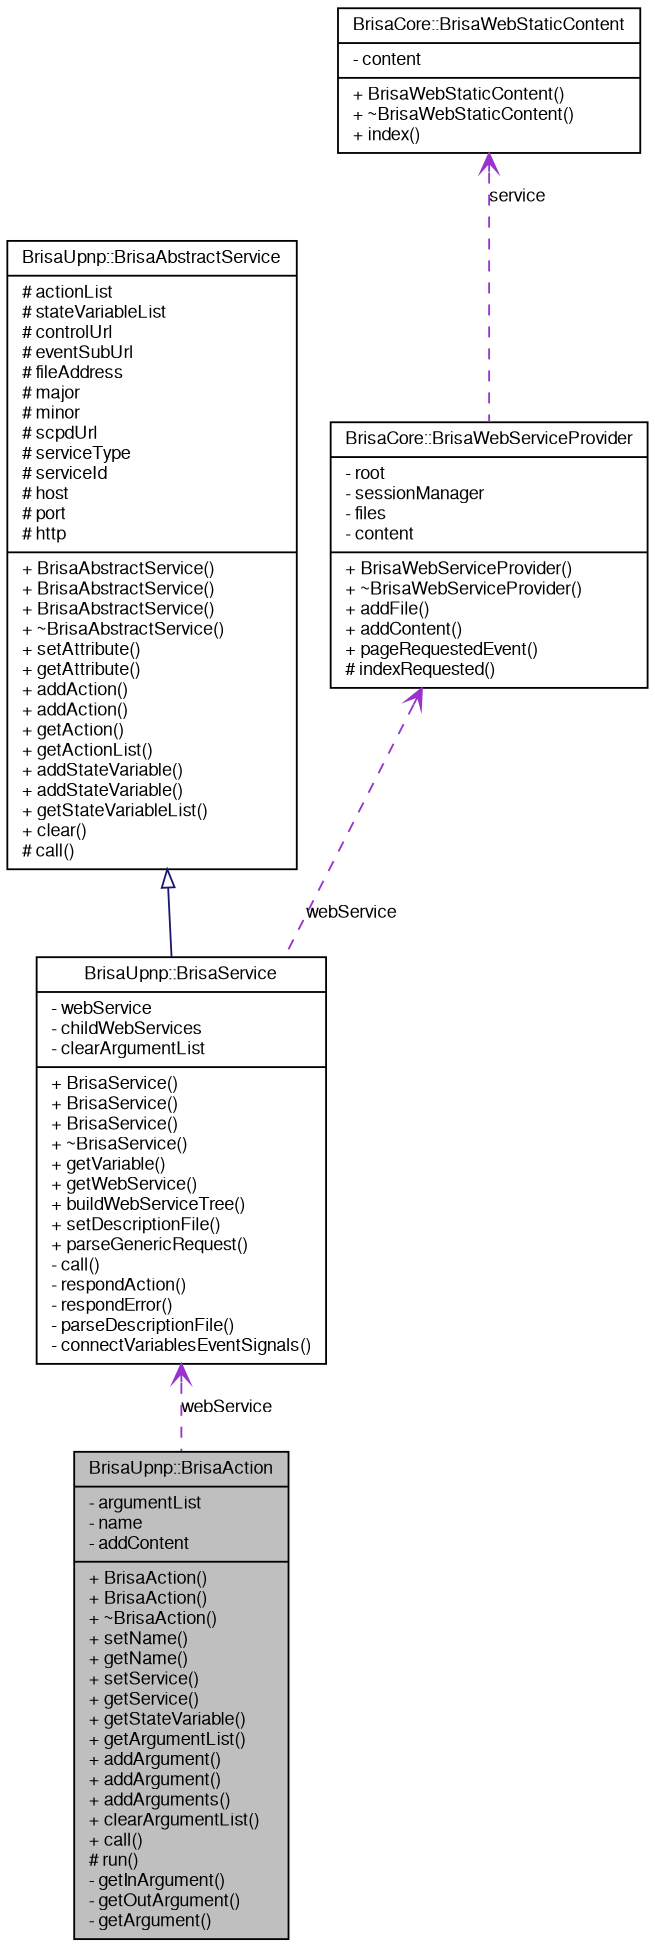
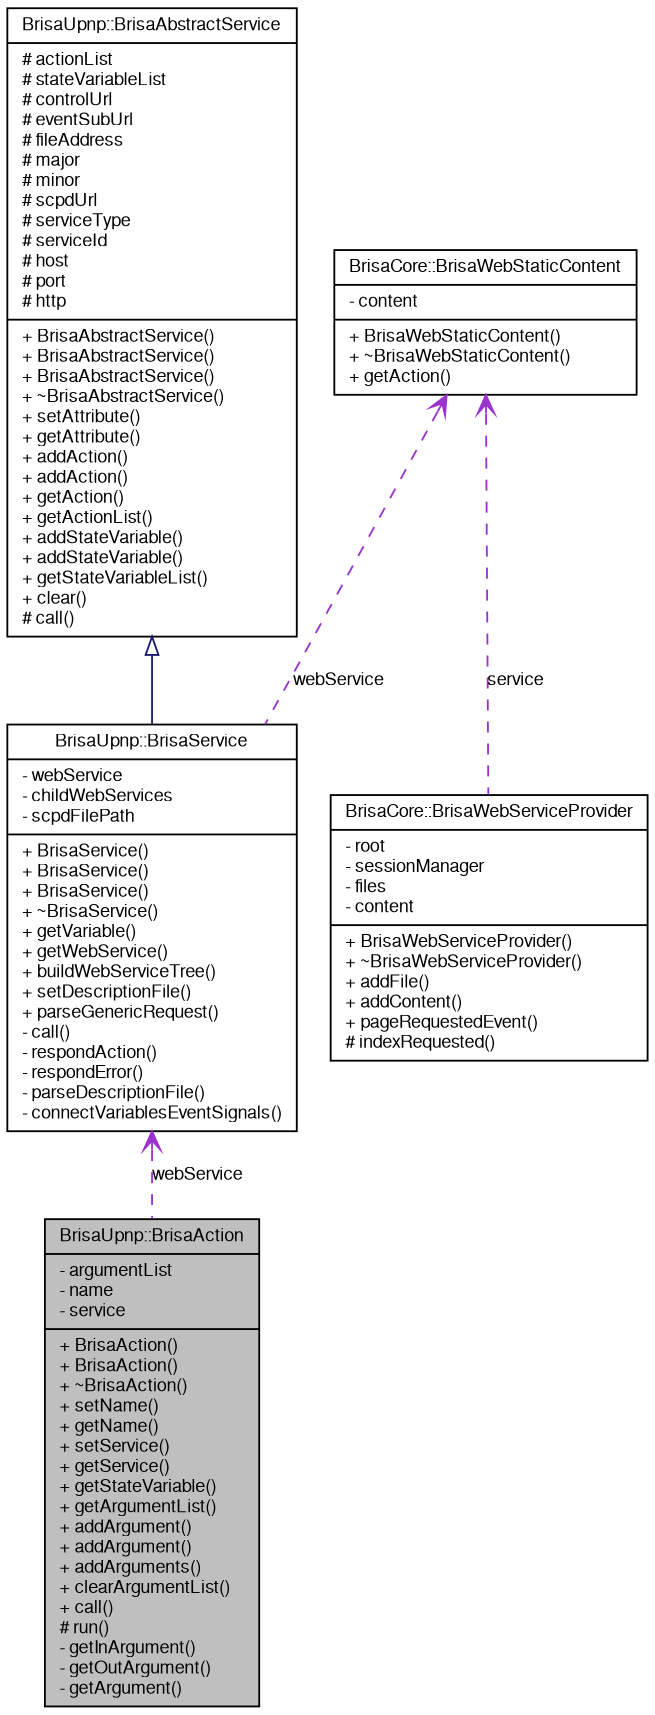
(387, 135) -> (400, 376)
(349, 831) -> (352, 568)
(129, 1049) -> (79, 816)
(139, 1543) -> (93, 1311)
